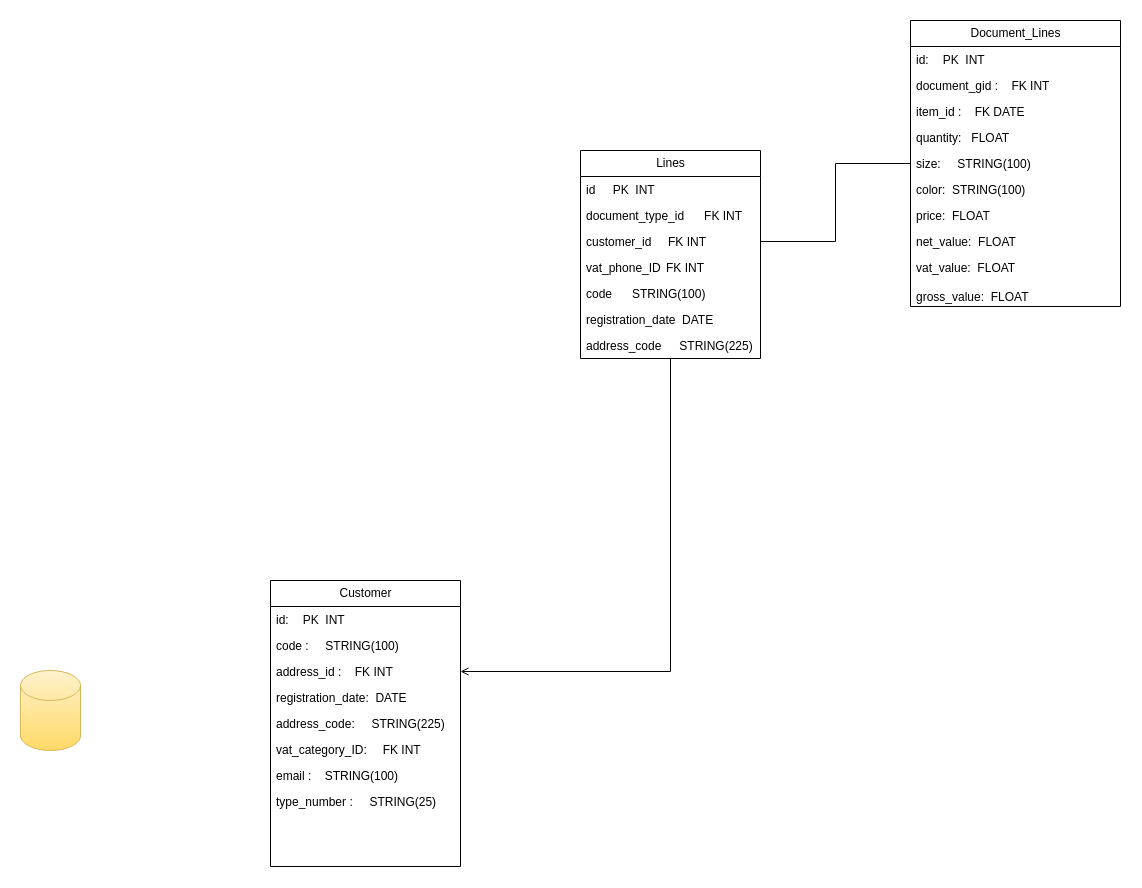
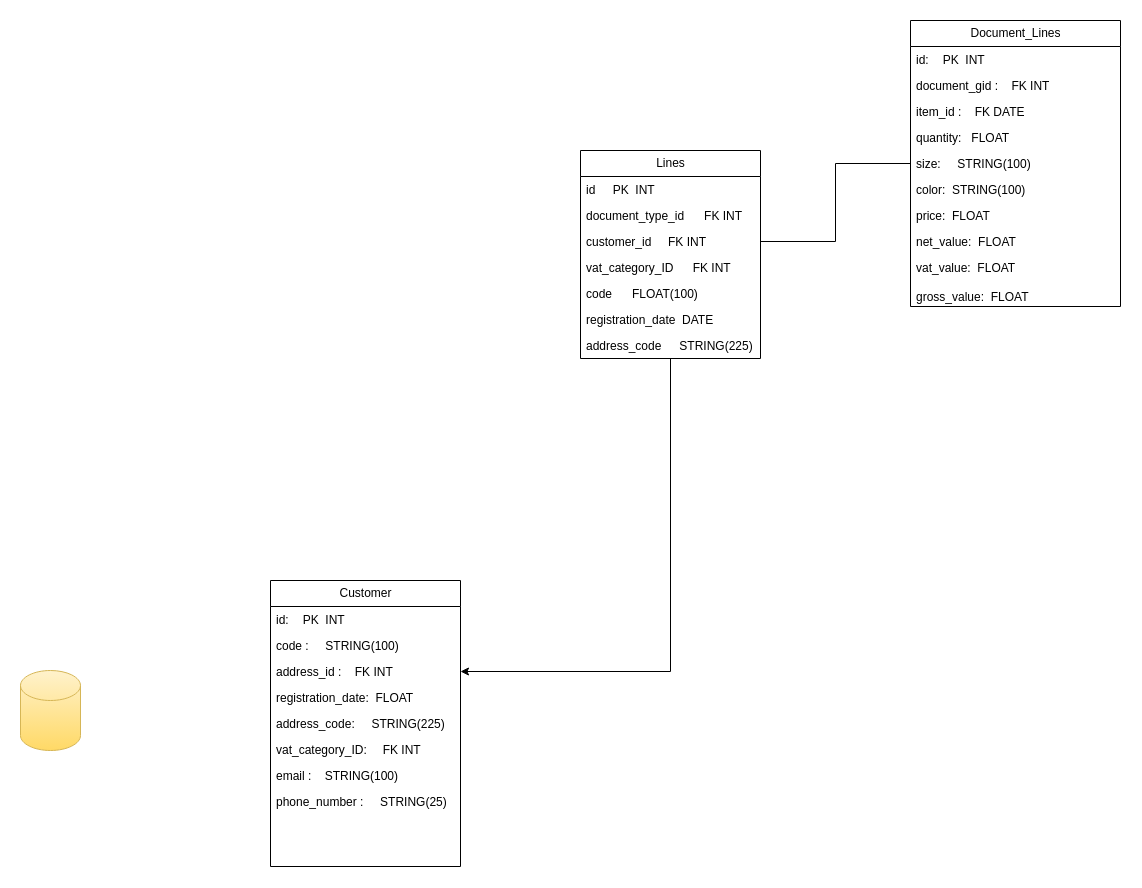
(649, 269) -> (659, 269)
(652, 295) -> (649, 295)
(467, 672) -> (469, 672)
(351, 699) -> (354, 699)
(364, 803) -> (367, 810)
